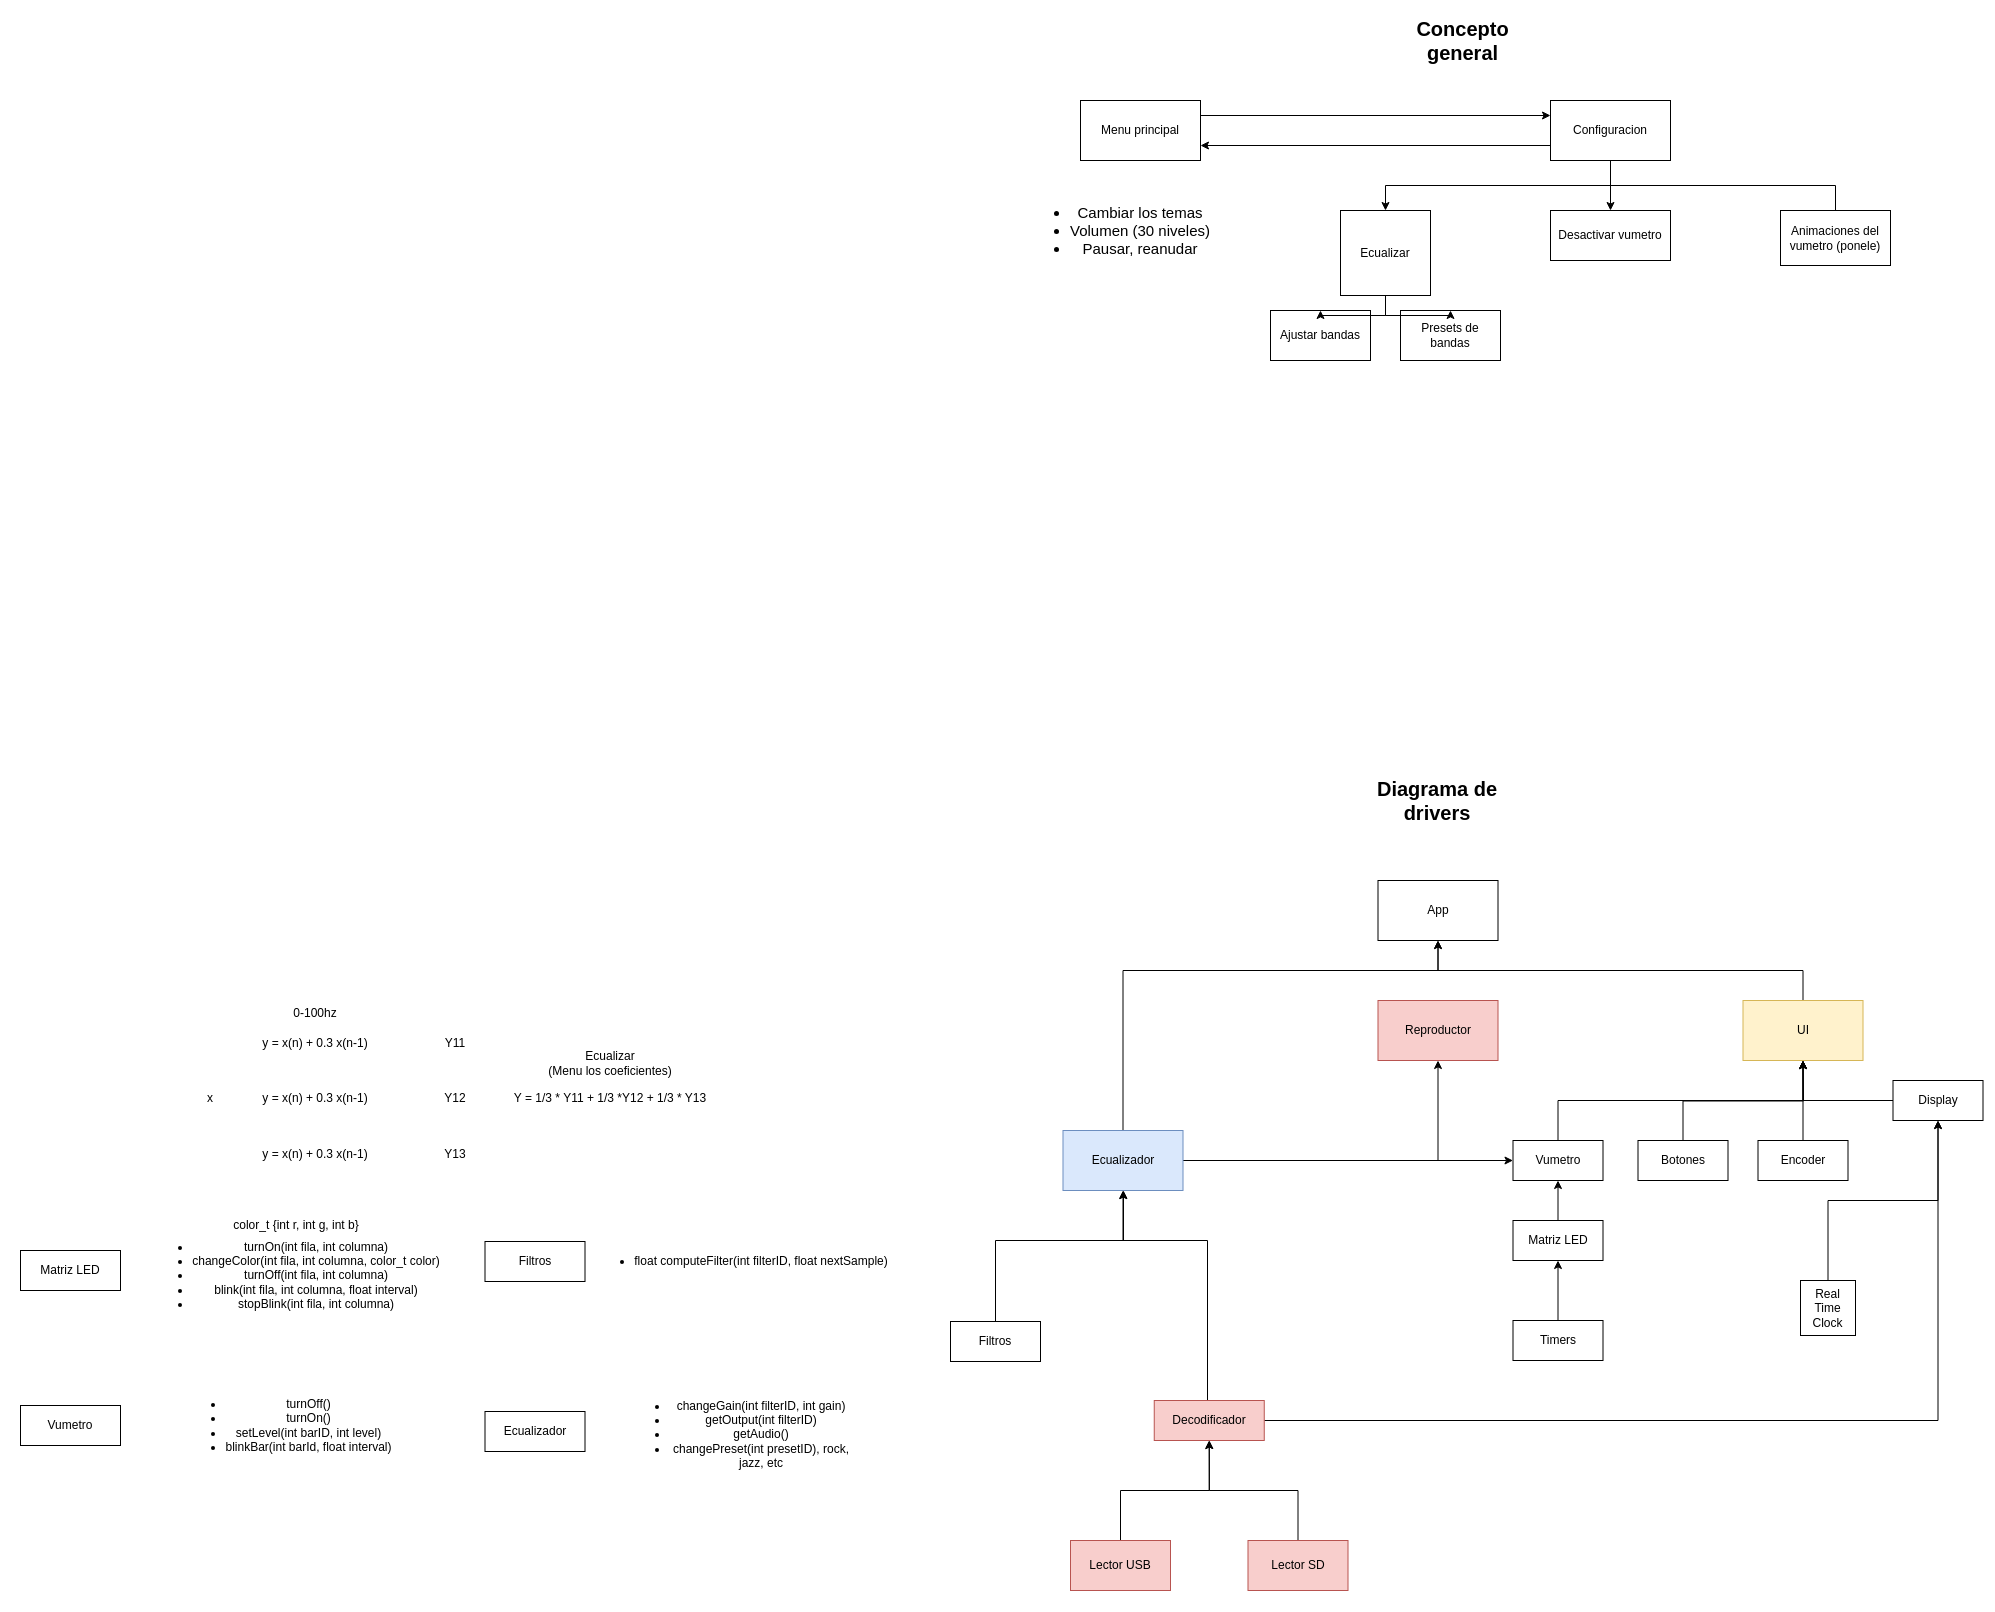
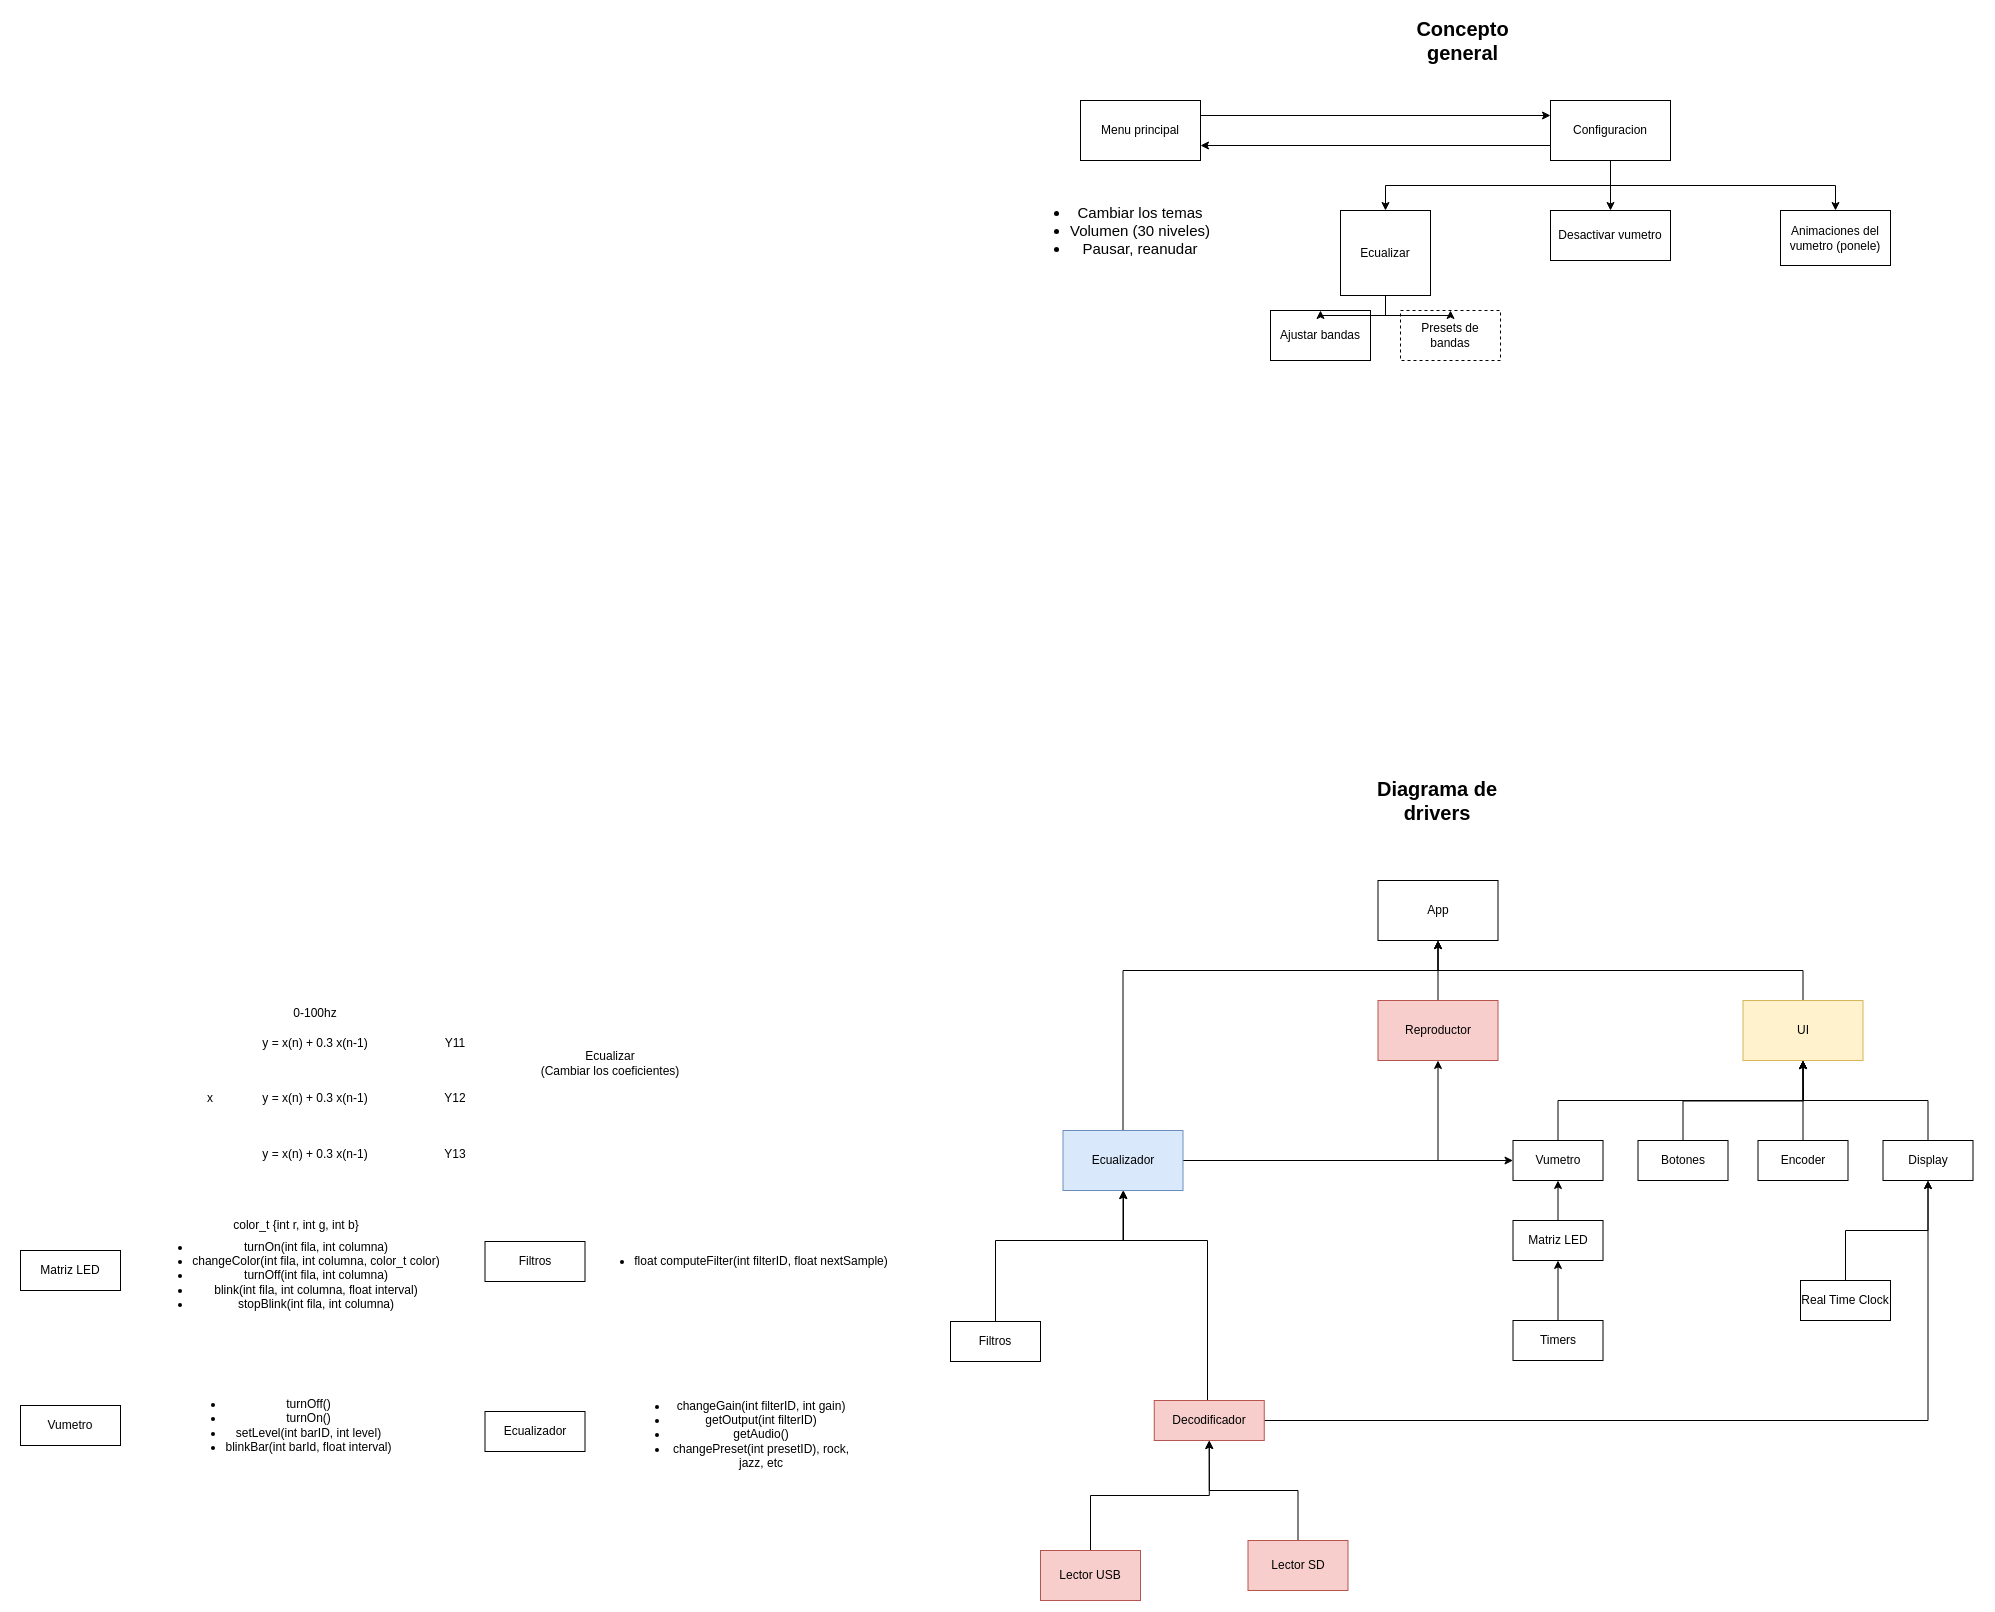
(1836, 204) -> (1836, 202)
(1451, 336) -> (1451, 336)
none -> (1438, 986)
(611, 1064) -> (611, 1064)
(611, 1099) -> none
(1938, 1101) -> (1928, 1161)
(1828, 1308) -> (1846, 1301)
(1121, 1566) -> (1091, 1576)
